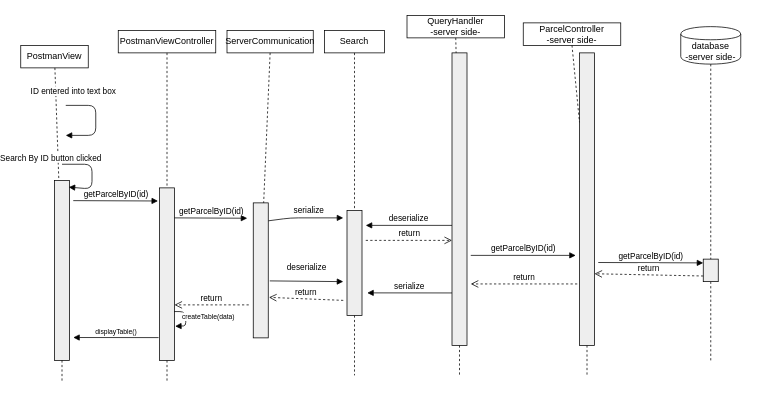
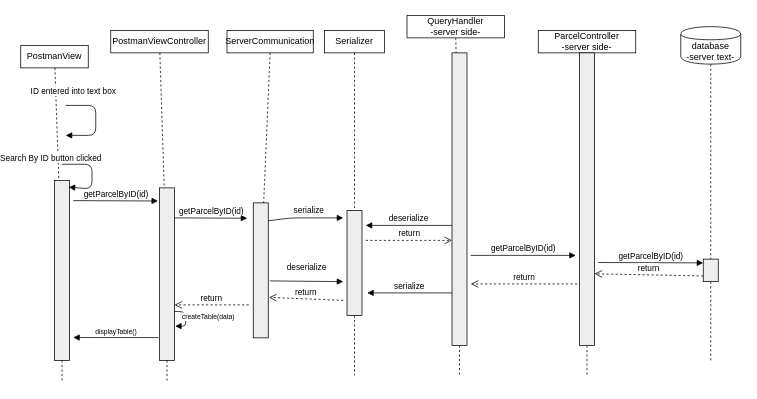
(572, 34) -> (587, 42)
(167, 42) -> (159, 42)
(354, 42) -> (354, 42)
(711, 51) -> (711, 51)
